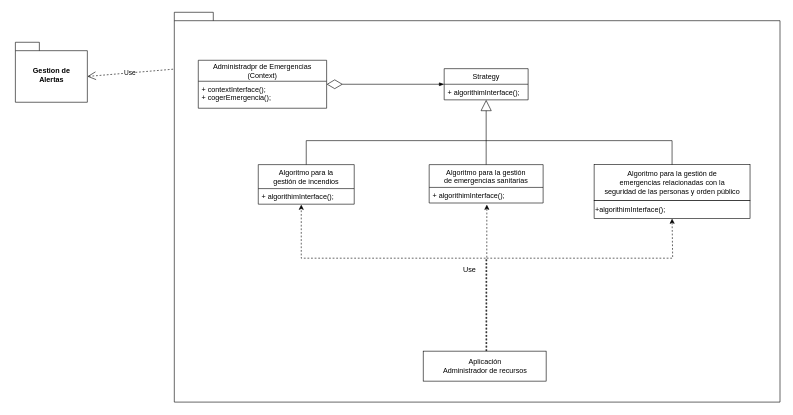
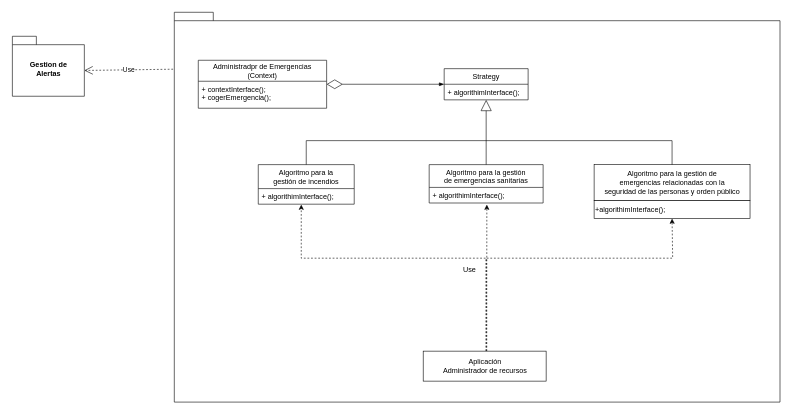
(51, 72) -> (48, 66)
